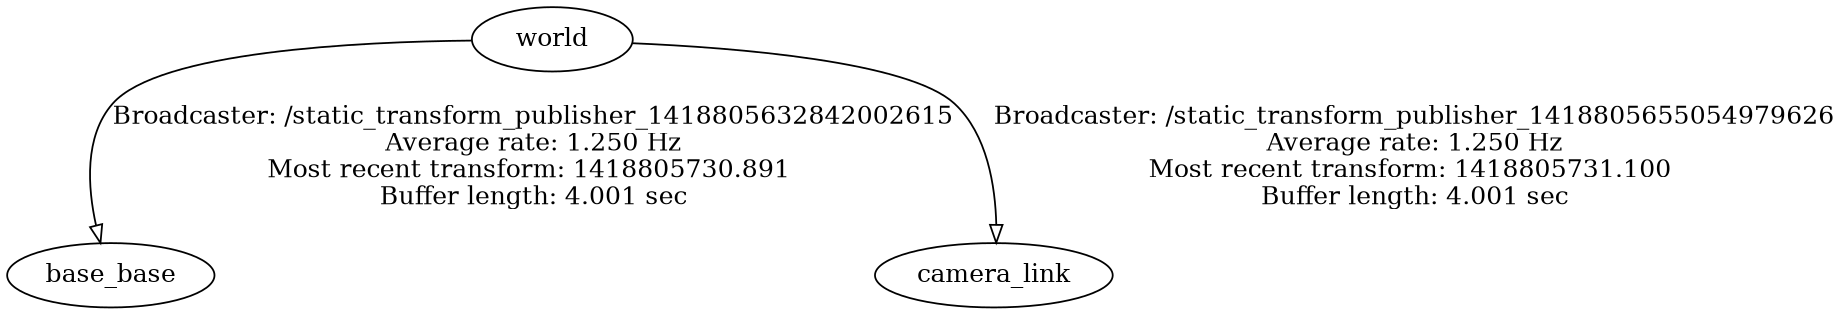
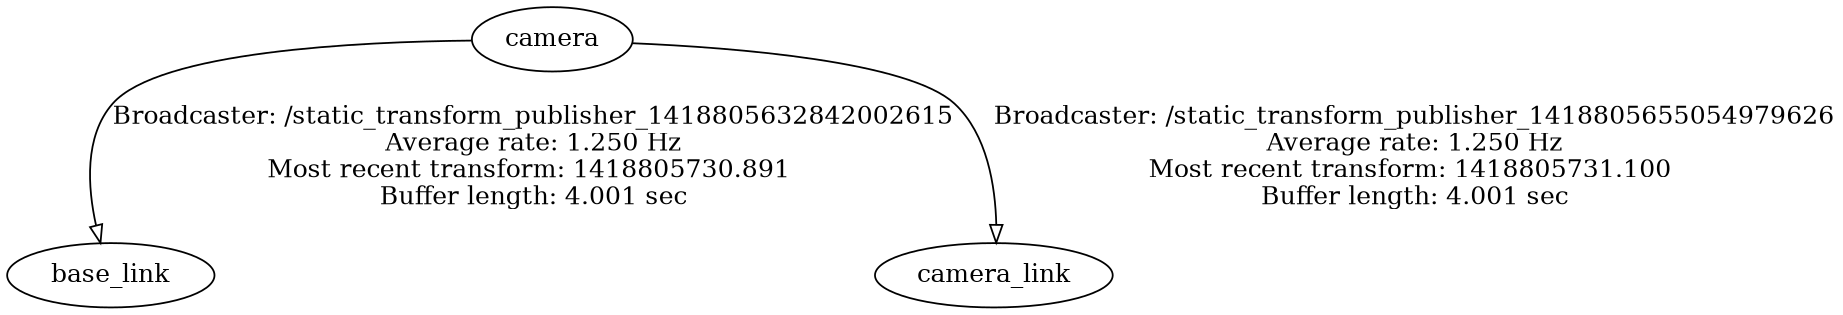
(552, 39) -> (552, 39)
(111, 275) -> (111, 275)
